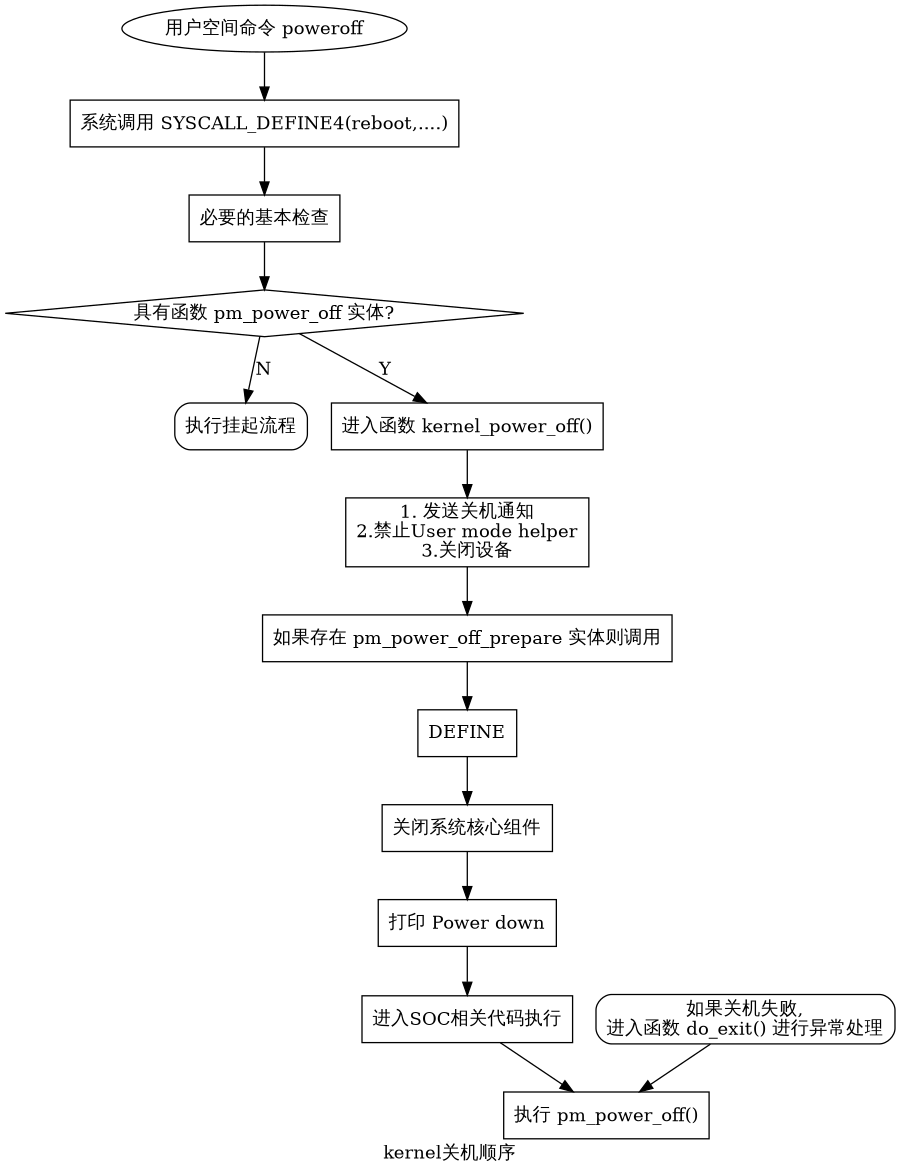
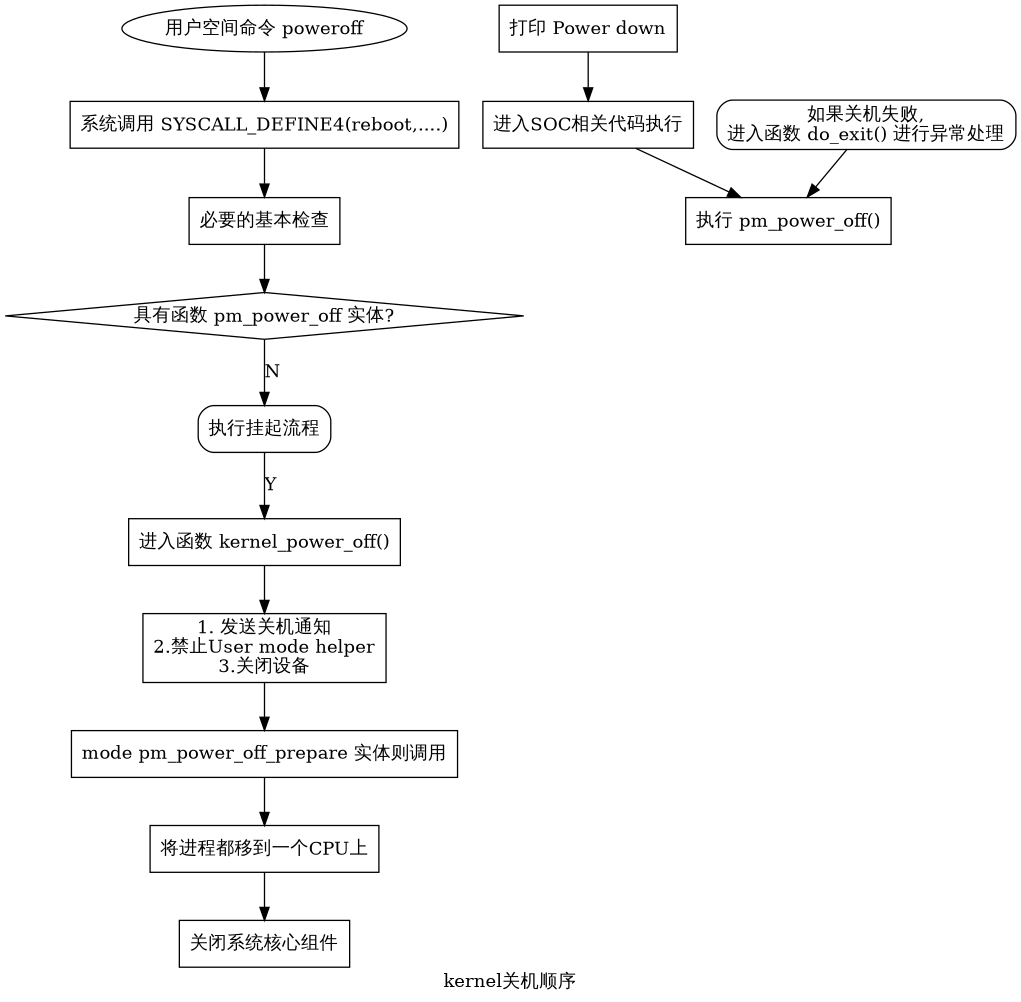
(357, 365) -> (264, 479)
(467, 638) -> (264, 754)
(467, 733) -> (264, 849)
(467, 869) -> none
